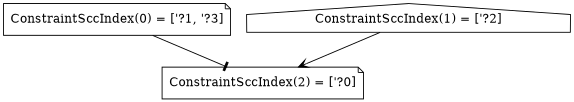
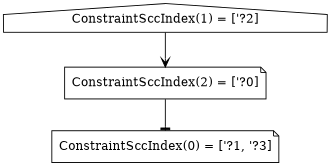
(188, 50) -> (165, 113)
